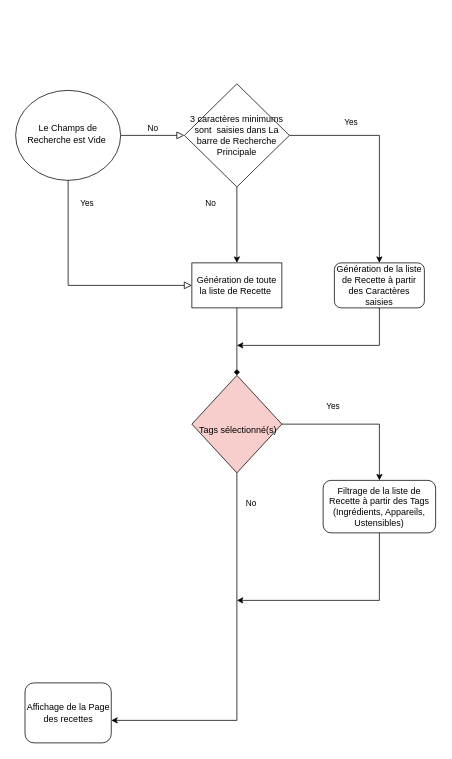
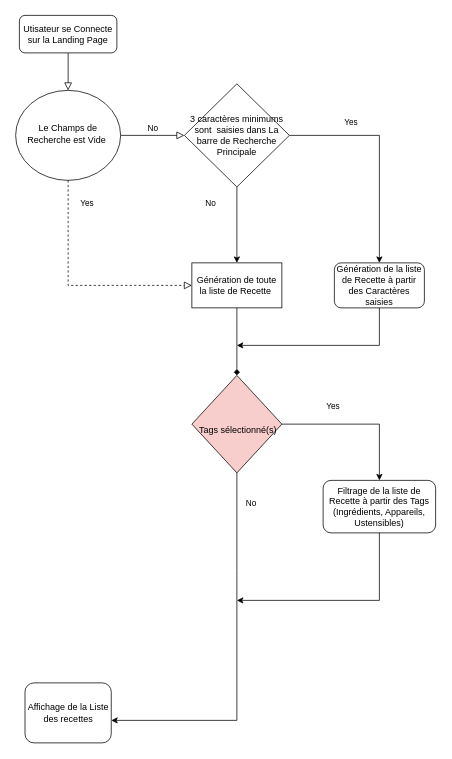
none -> (68, 34)
none -> (68, 67)
(74, 285) -> (74, 285)
(68, 713) -> (68, 713)
